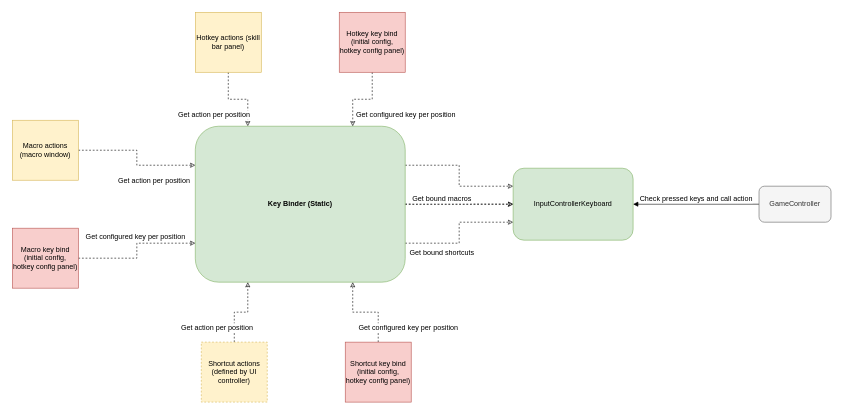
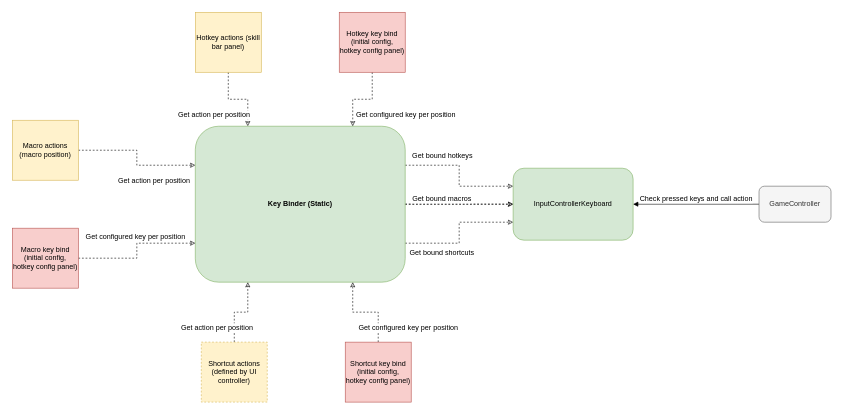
(45, 150) -> (45, 150)
none -> (447, 156)
